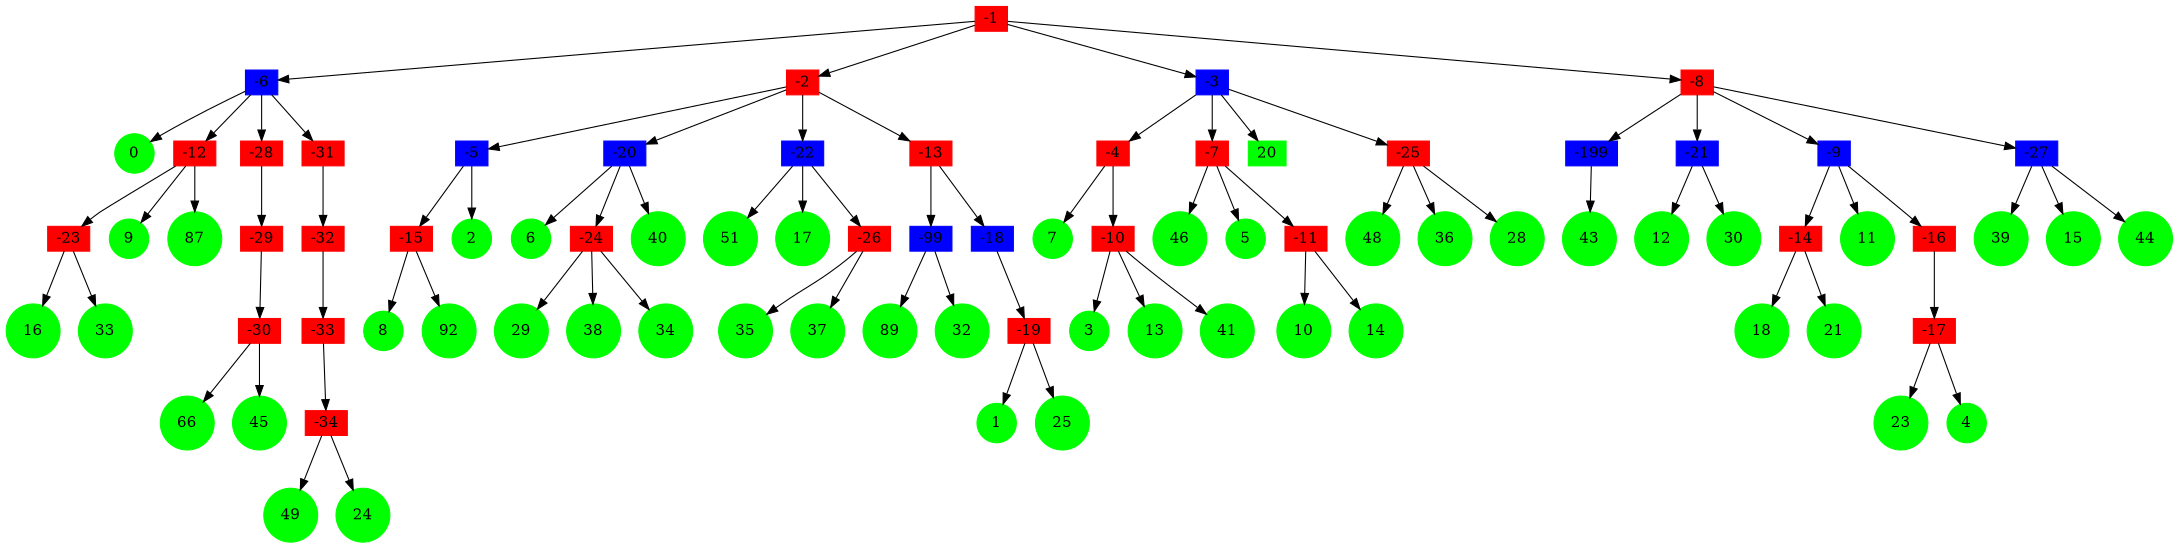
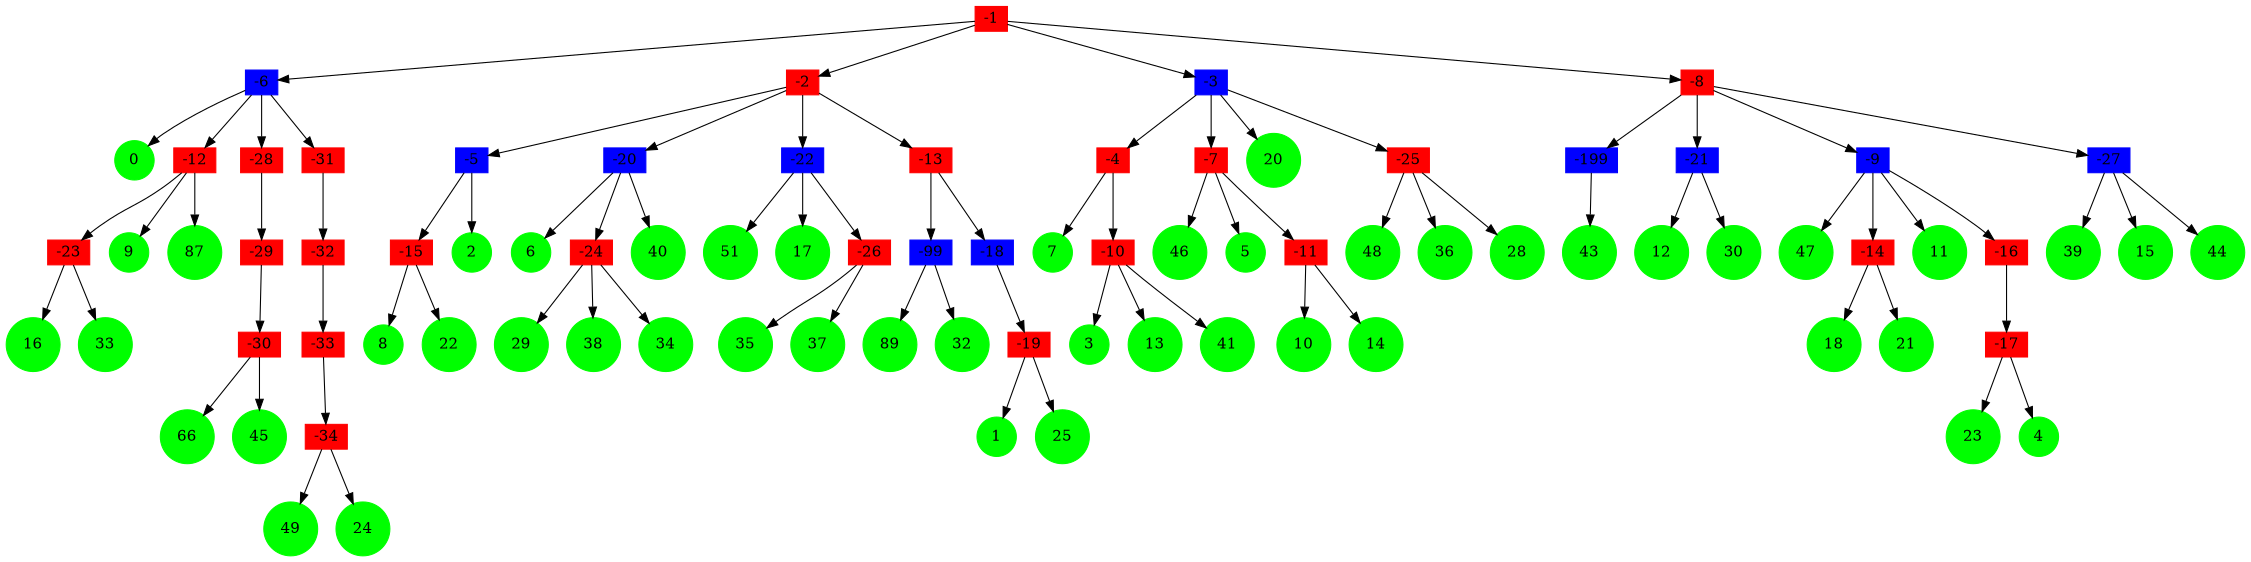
(1267, 153) -> (1274, 160)
none -> (1806, 252)
(449, 331) -> (449, 345)
